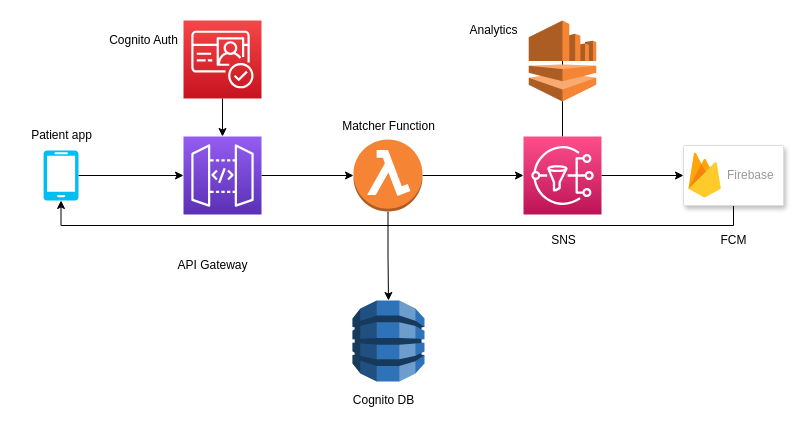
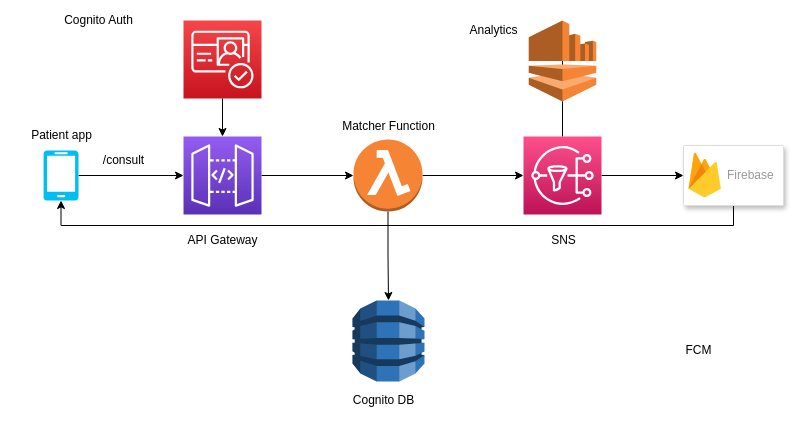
(144, 41) -> (99, 21)
none -> (124, 161)
(734, 241) -> (699, 351)
(213, 266) -> (223, 241)
